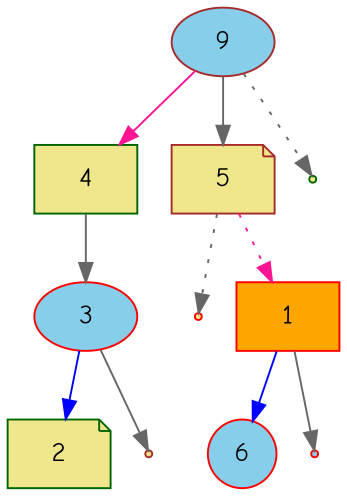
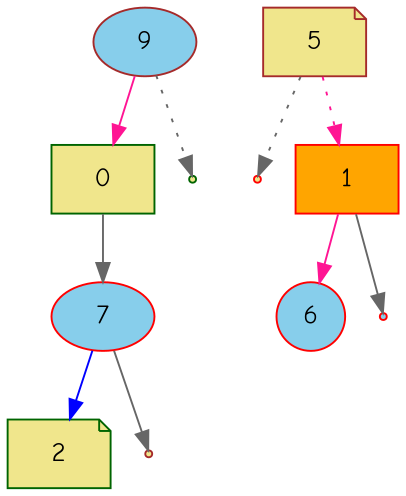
(223, 101) -> none
(86, 179) -> (103, 179)
(86, 317) -> (103, 317)
(268, 377) -> (331, 239)
